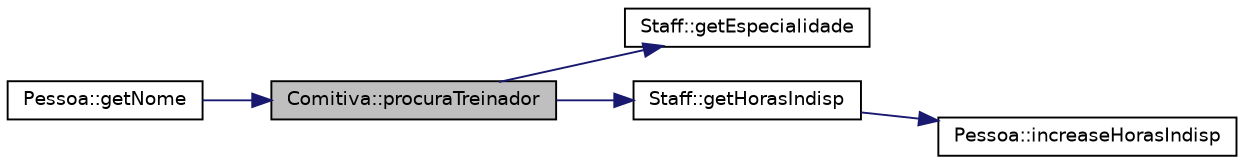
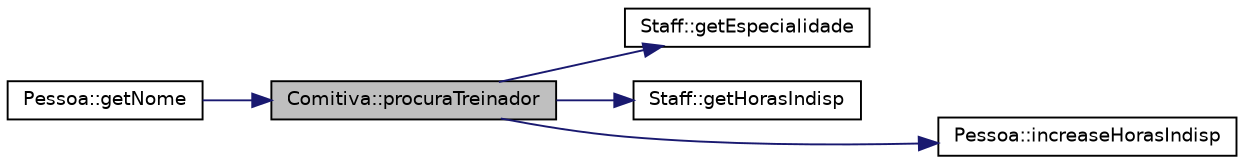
(890, 116) -> (709, 142)
